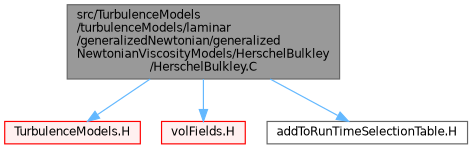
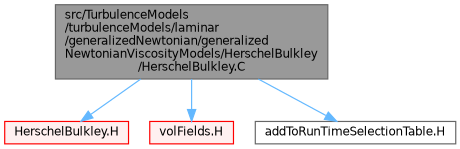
(73, 133) -> (67, 133)
